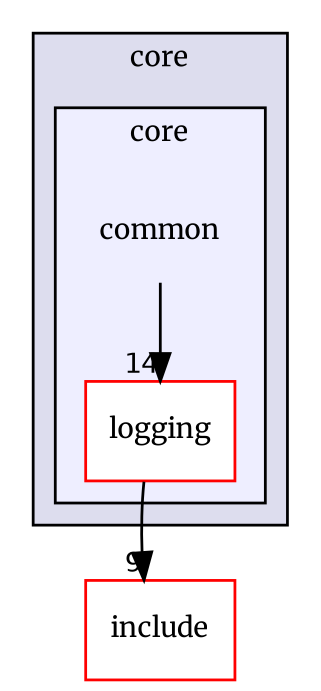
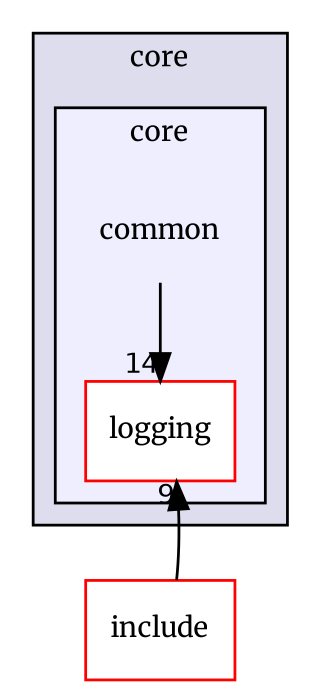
(142, 517) -> (179, 545)
